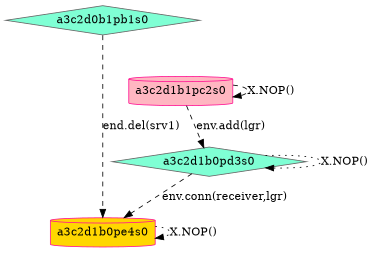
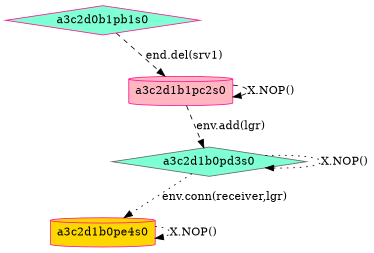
(103, 20) -> (103, 20)
(103, 122) -> (137, 52)
(161, 194) -> (161, 194)
